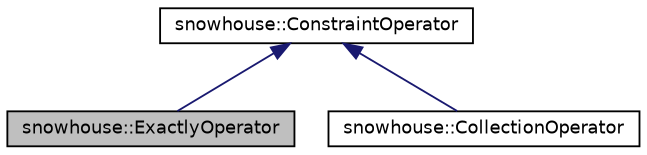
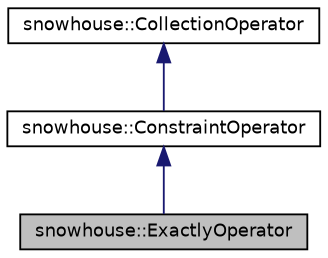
(408, 82) -> (164, 87)
